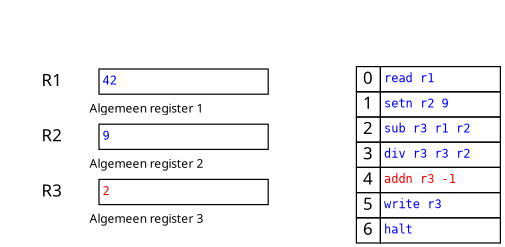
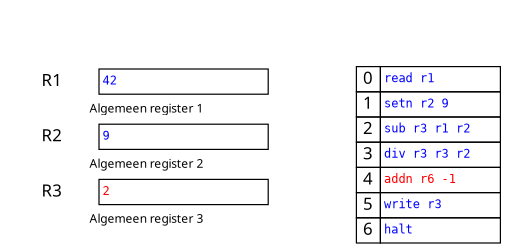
(421, 179) -> (421, 179)
